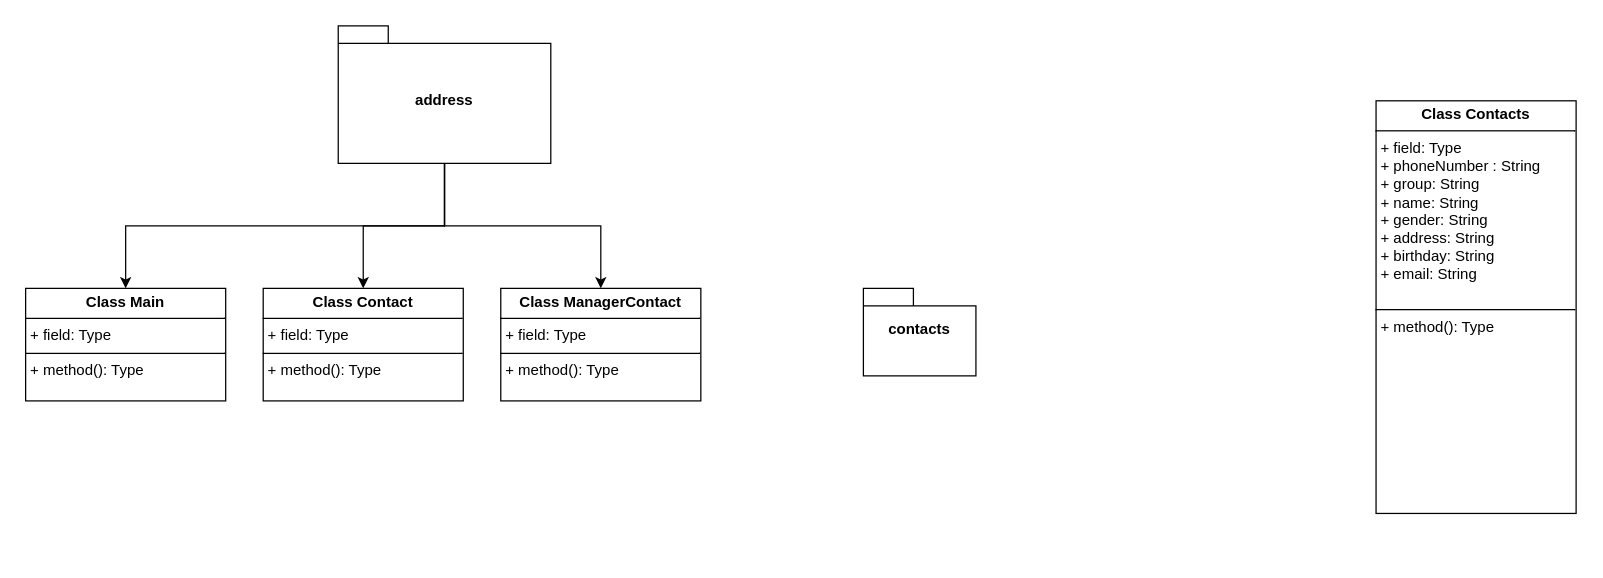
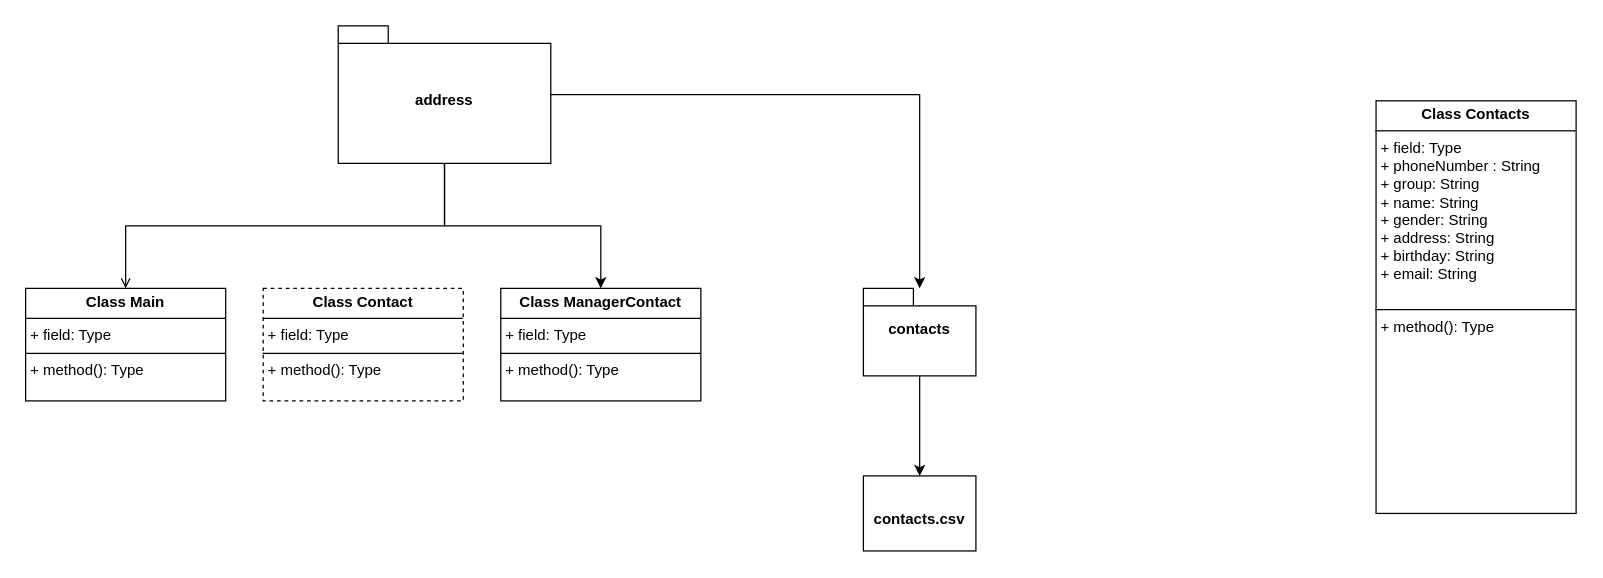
none -> (827, 94)
(363, 253) -> none
(126, 278) -> (126, 280)
(363, 344) -> (363, 344)
none -> (919, 422)
none -> (919, 513)
